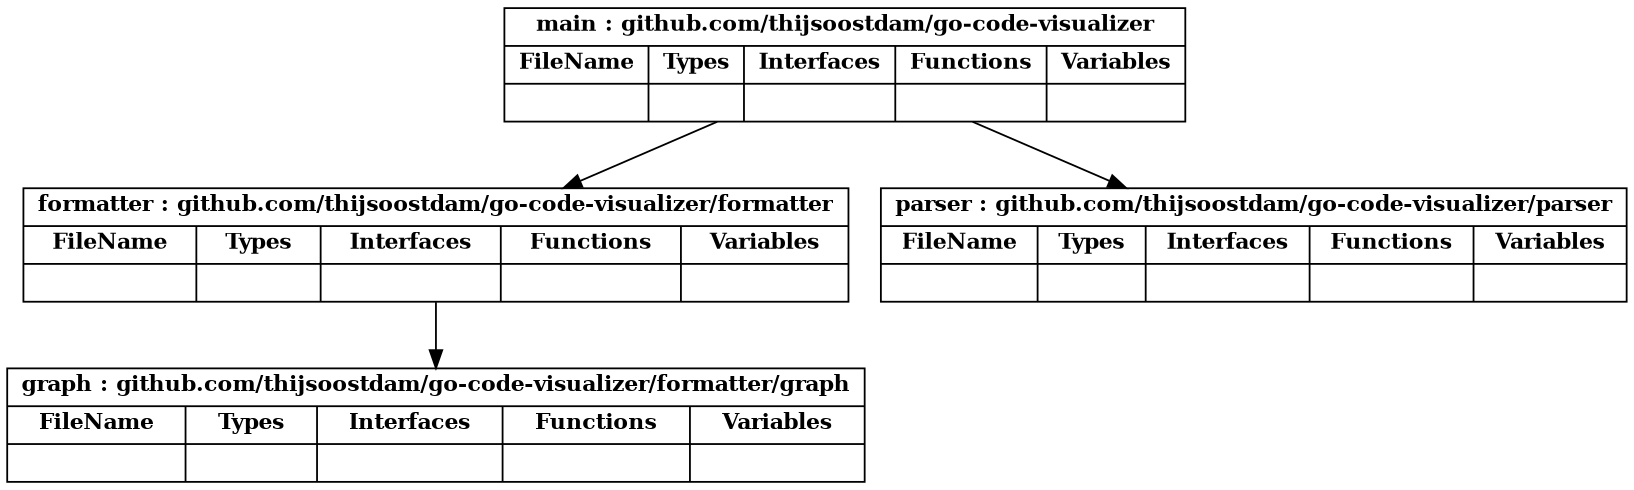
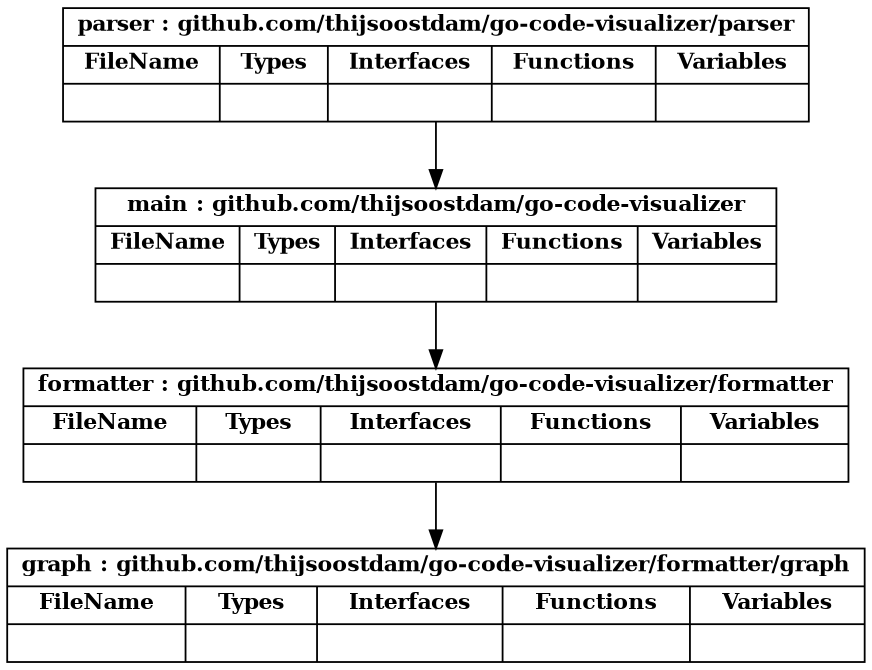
(1041, 151) -> (436, 146)
